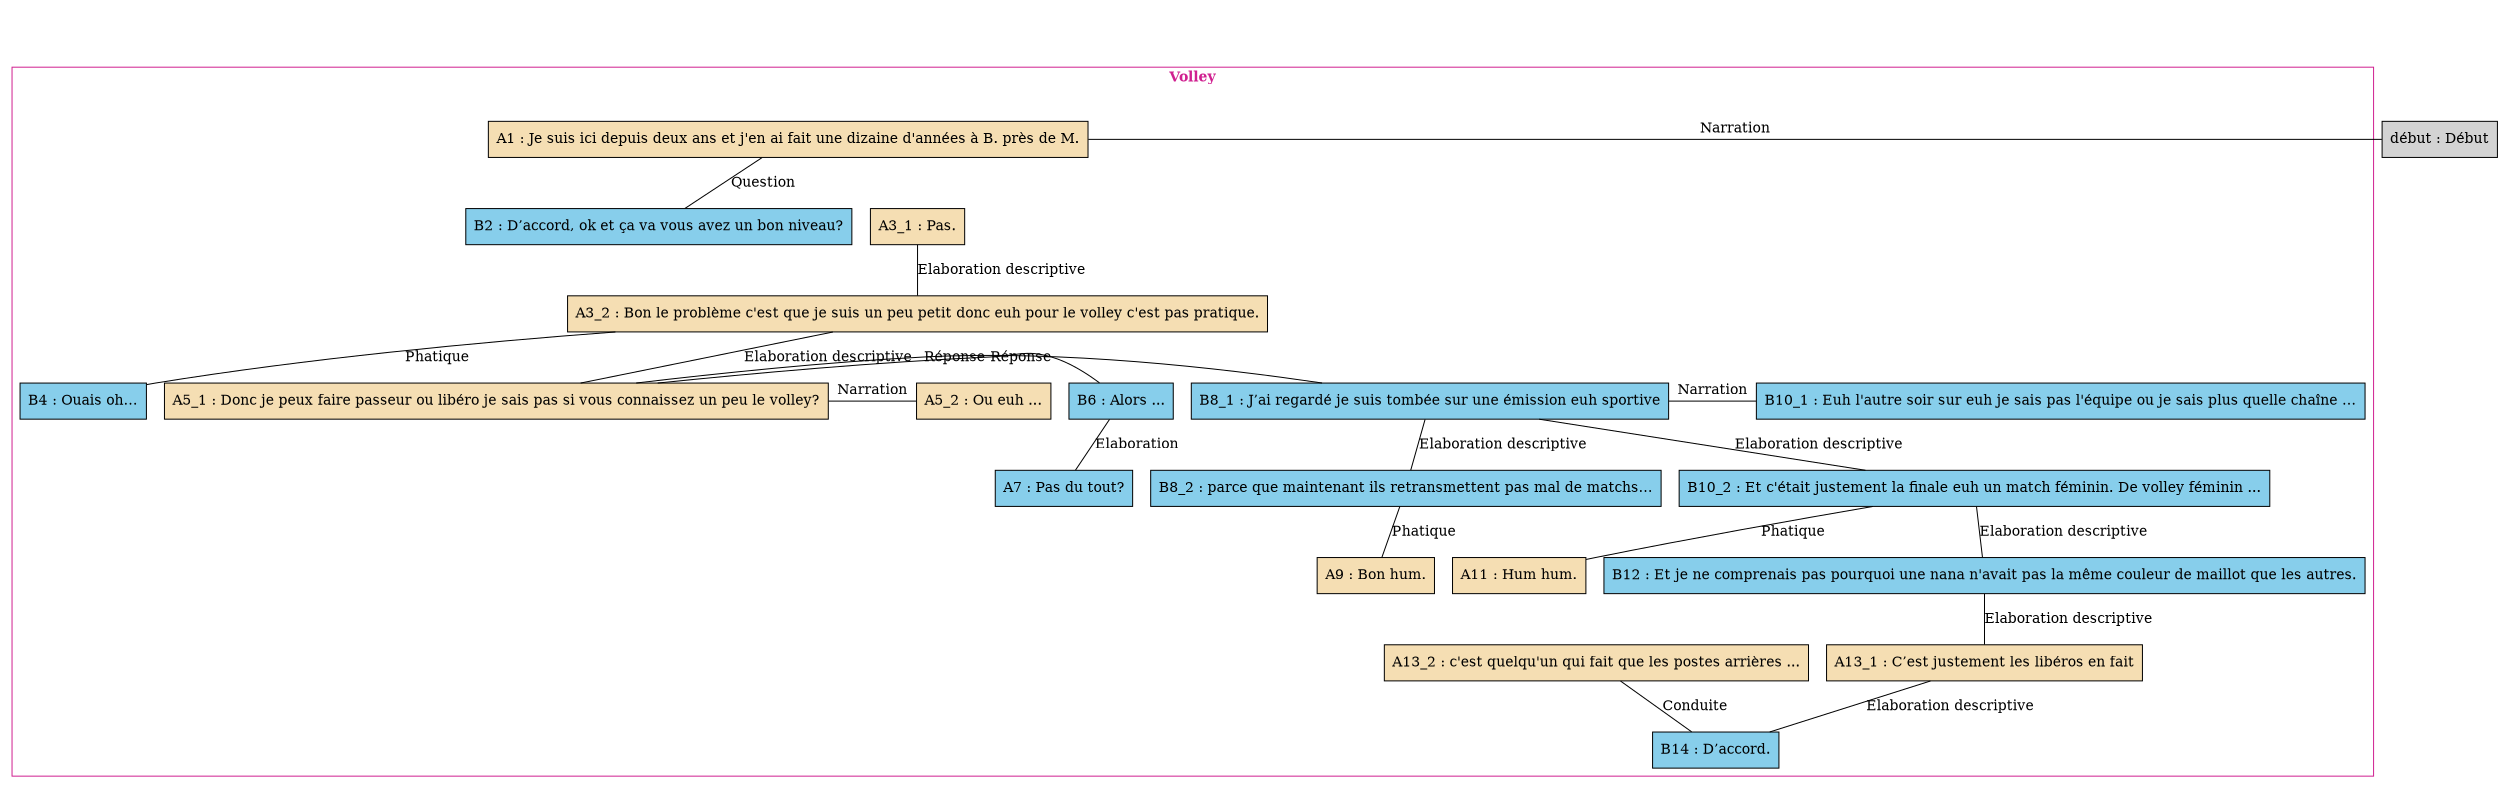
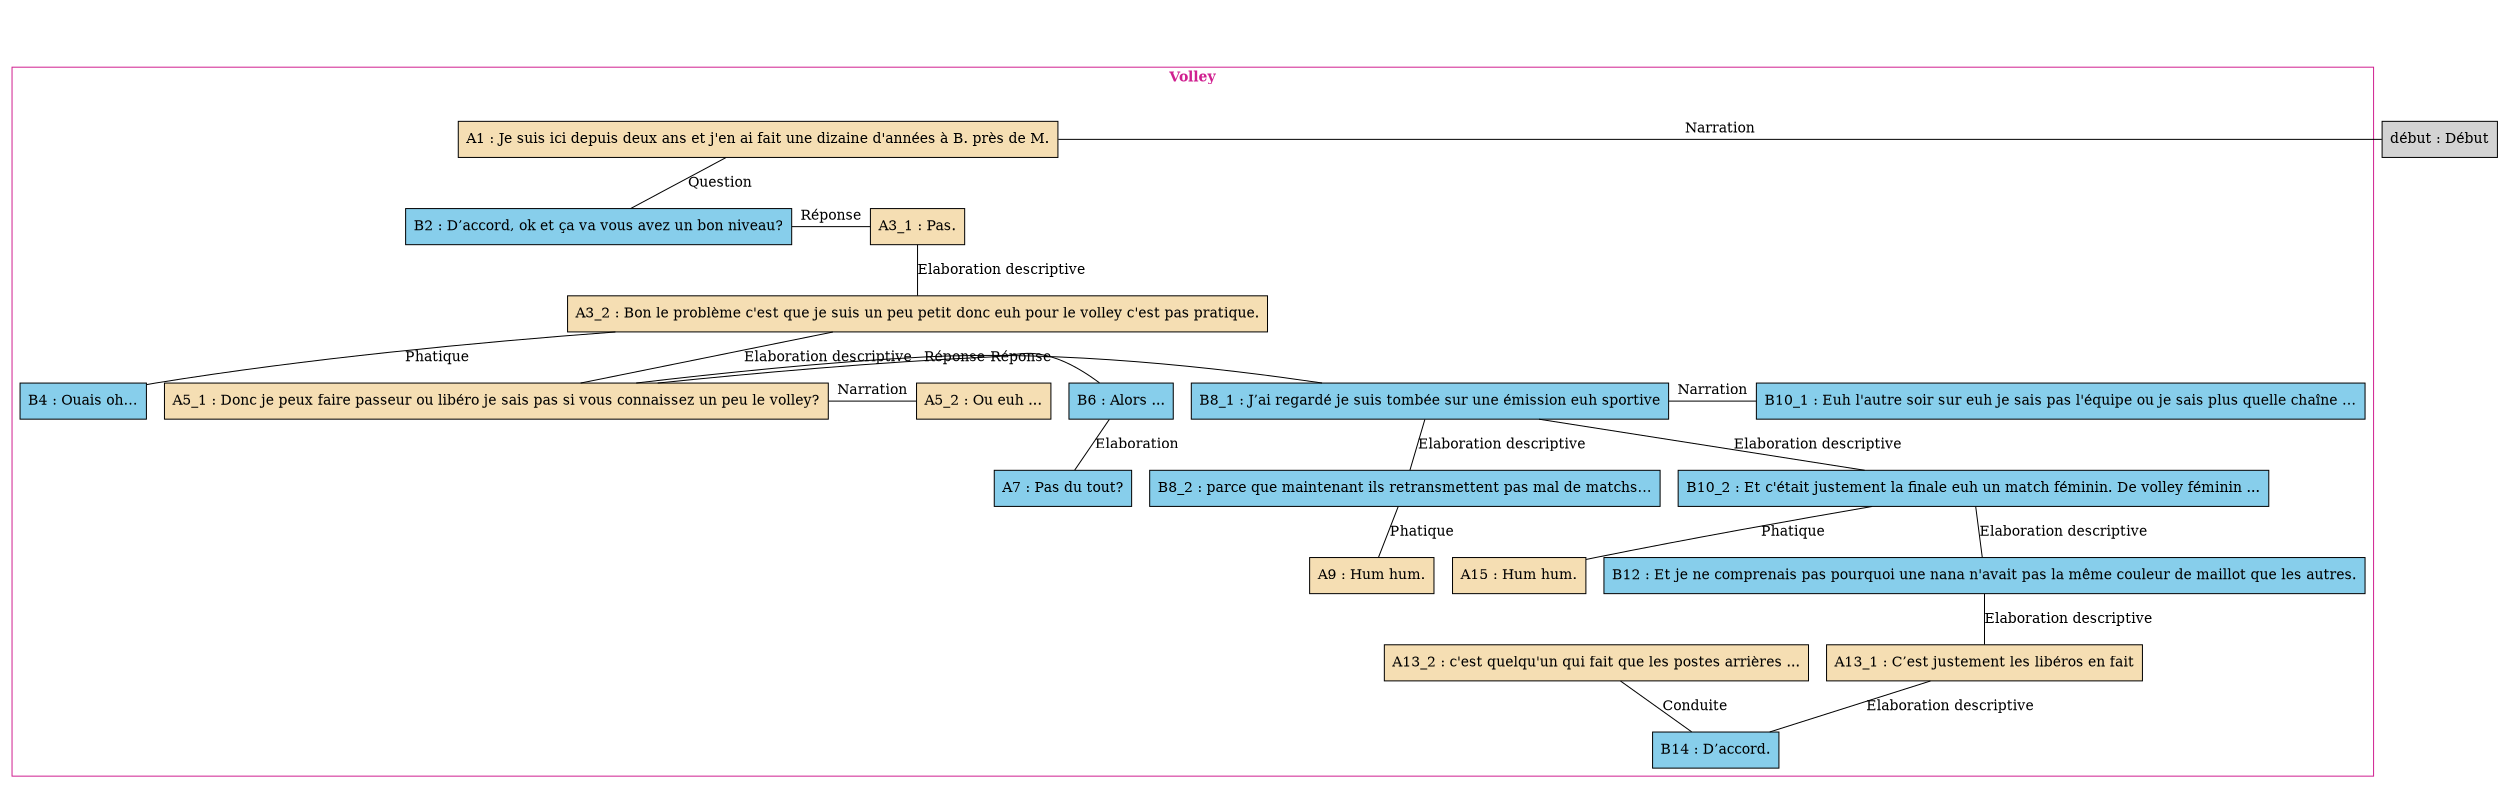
none -> (831, 227)
(1376, 576) -> (1372, 576)
(1519, 576) -> (1519, 576)
